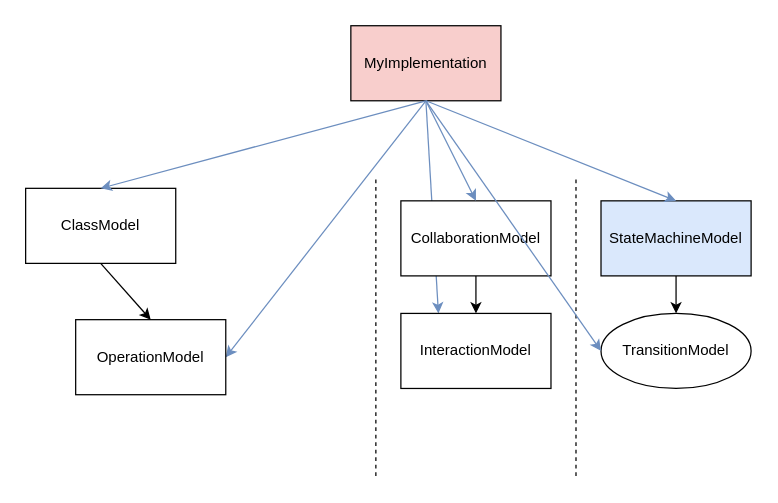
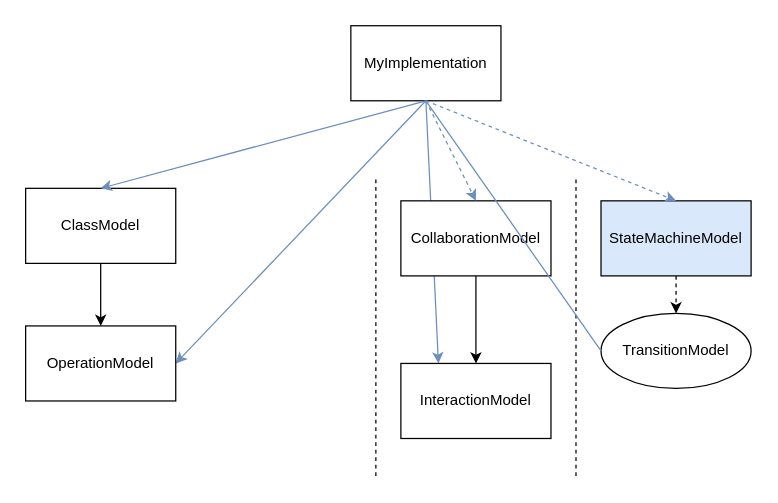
(426, 63) -> (426, 63)
(549, 150) -> (549, 150)
(452, 153) -> (452, 153)
(676, 291) -> (676, 291)
(595, 342) -> (597, 346)
(476, 351) -> (476, 401)
(151, 357) -> (101, 363)
